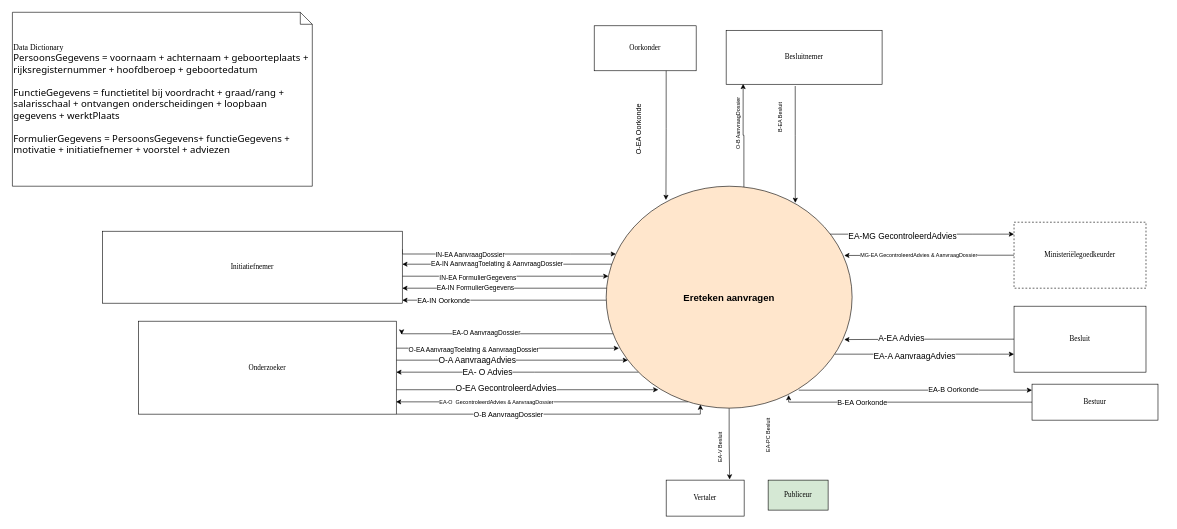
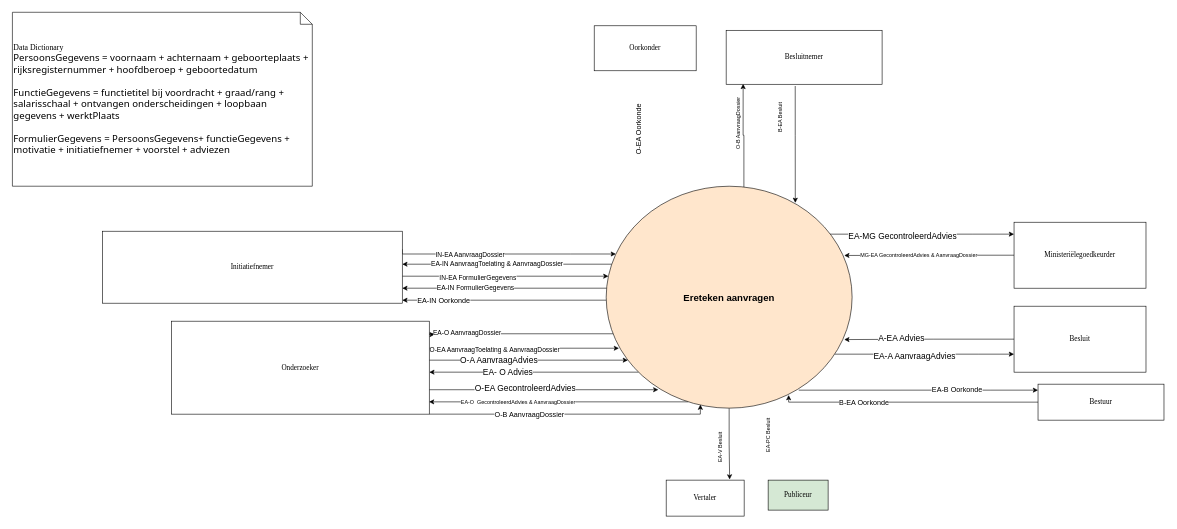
(666, 194) -> none
(1080, 255) -> (1080, 255)
(267, 368) -> (300, 368)
(1095, 402) -> (1101, 402)
